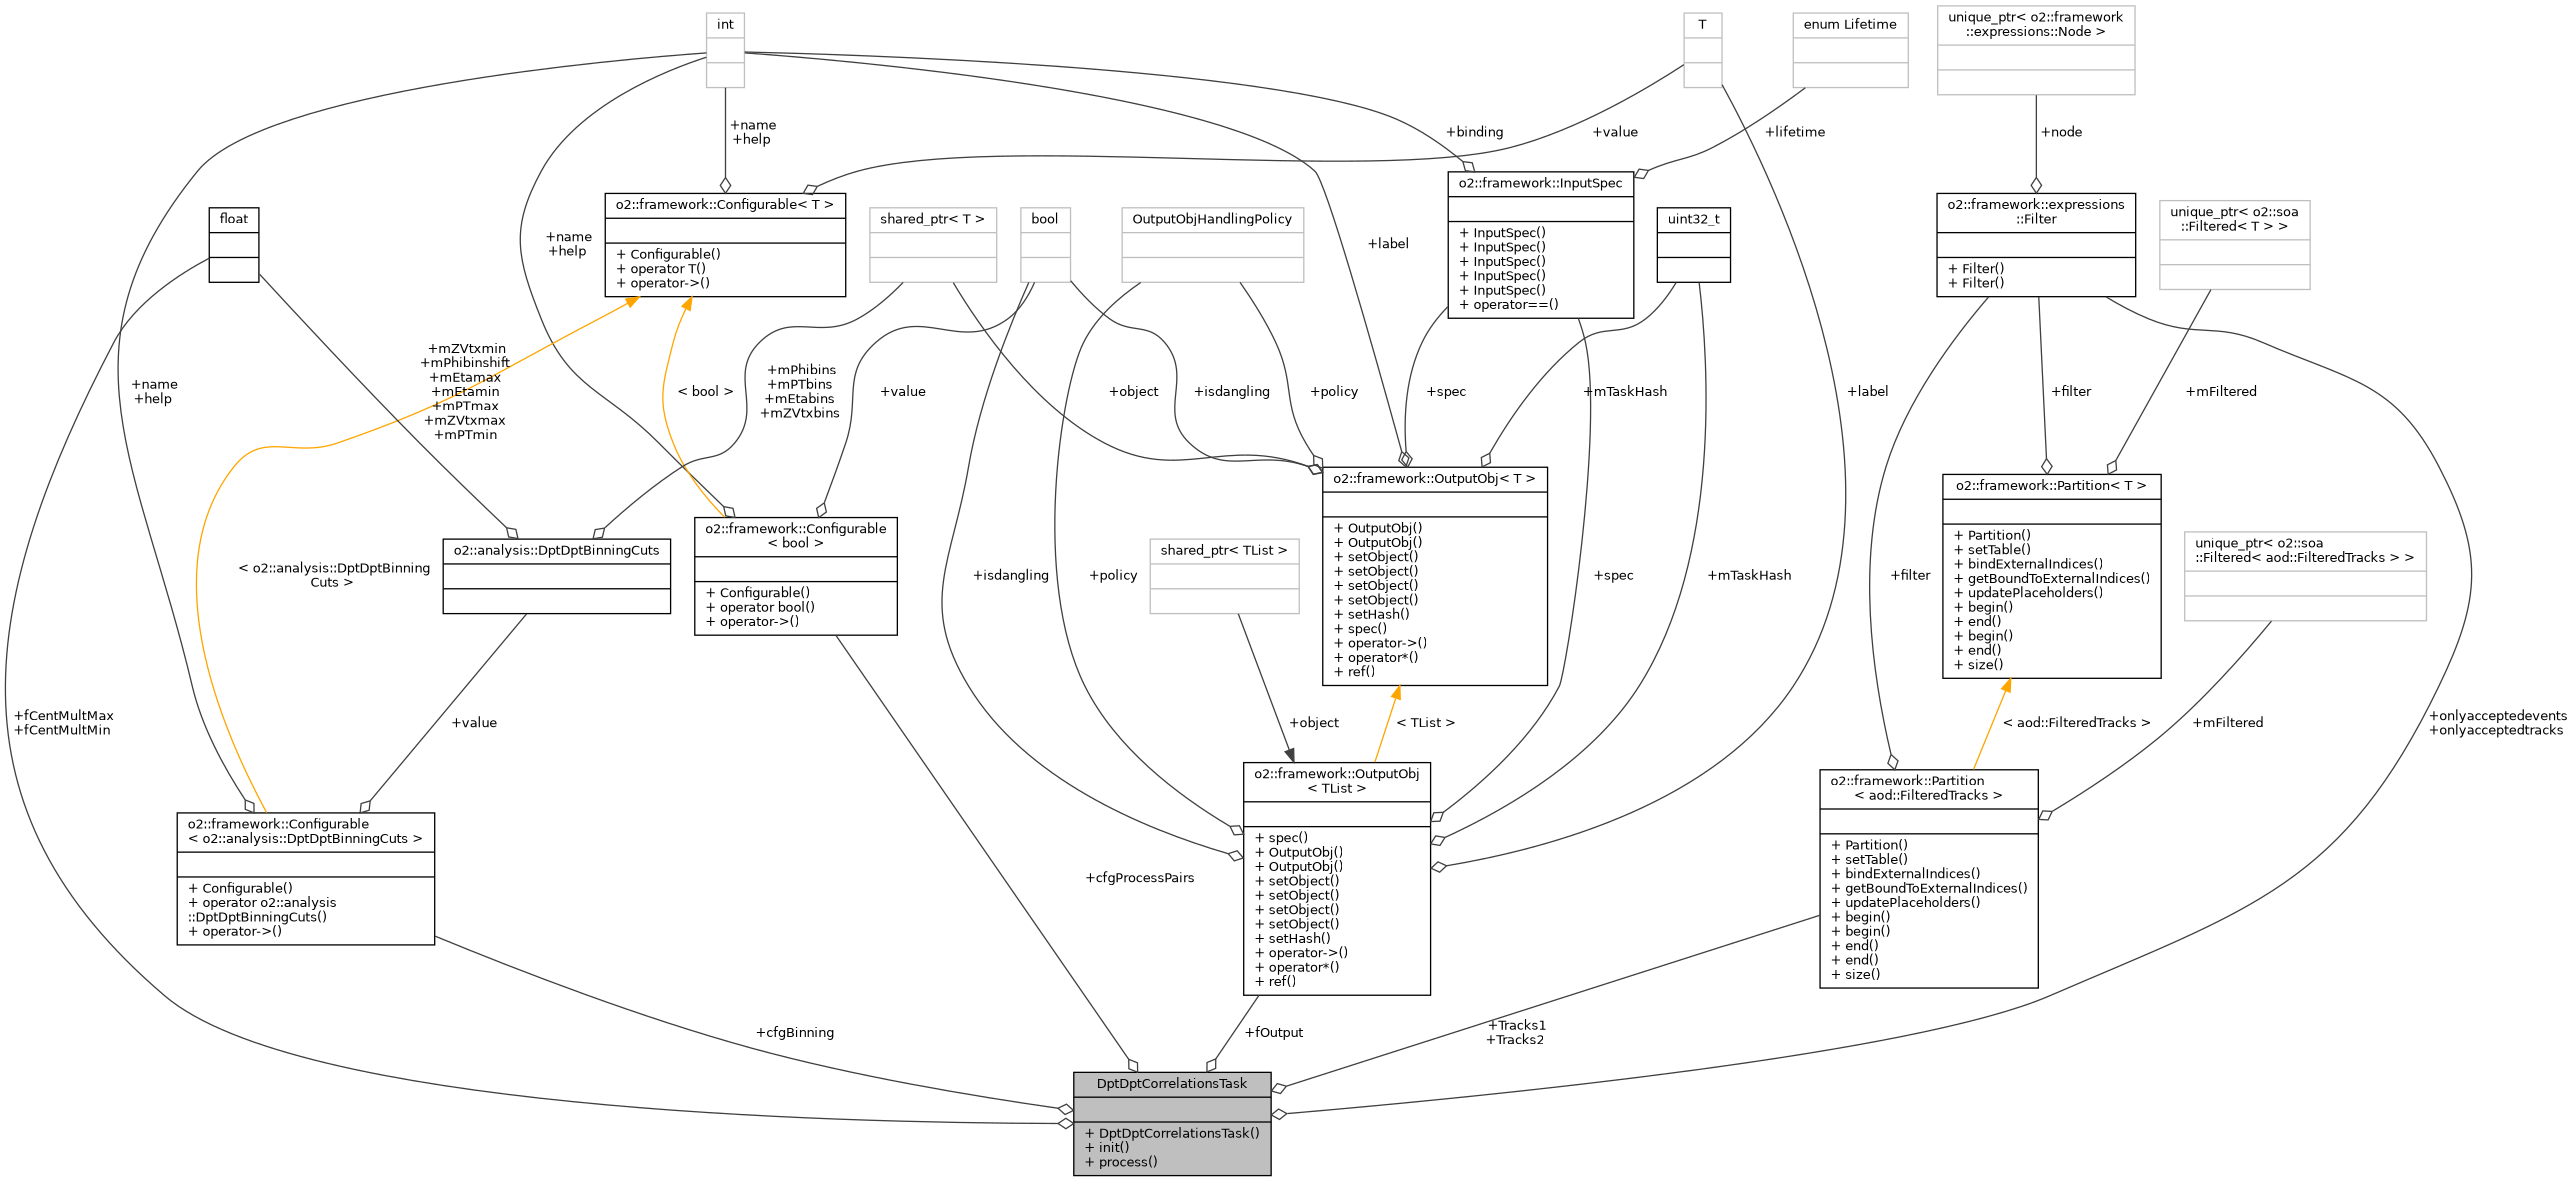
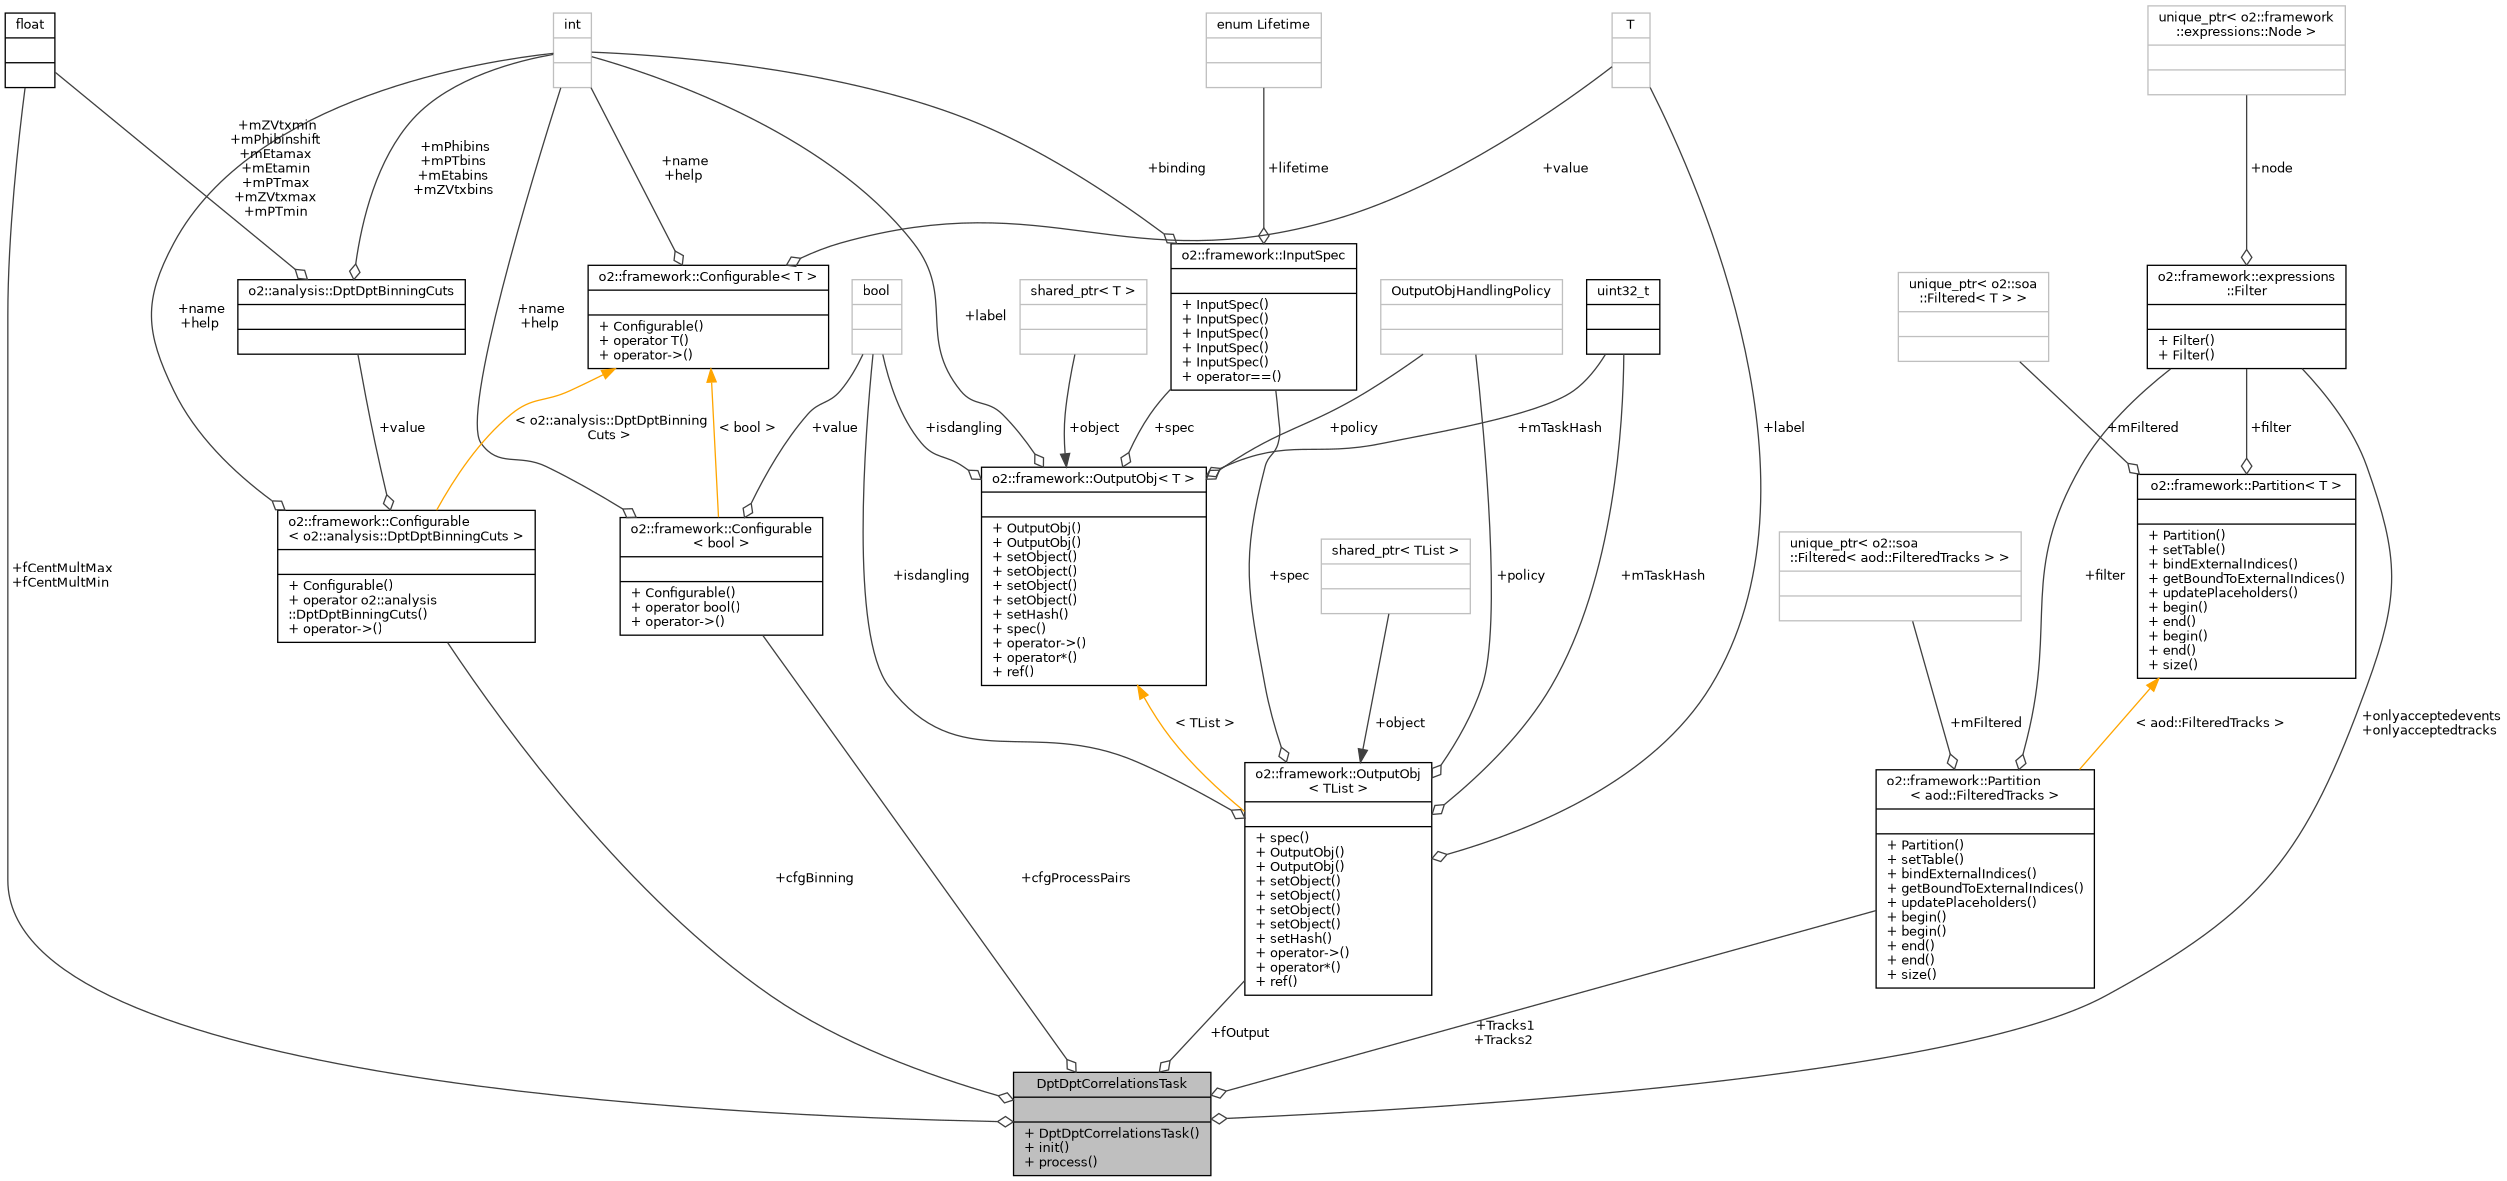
(746, 390) -> (413, 119)
(1098, 439) -> (1066, 404)
